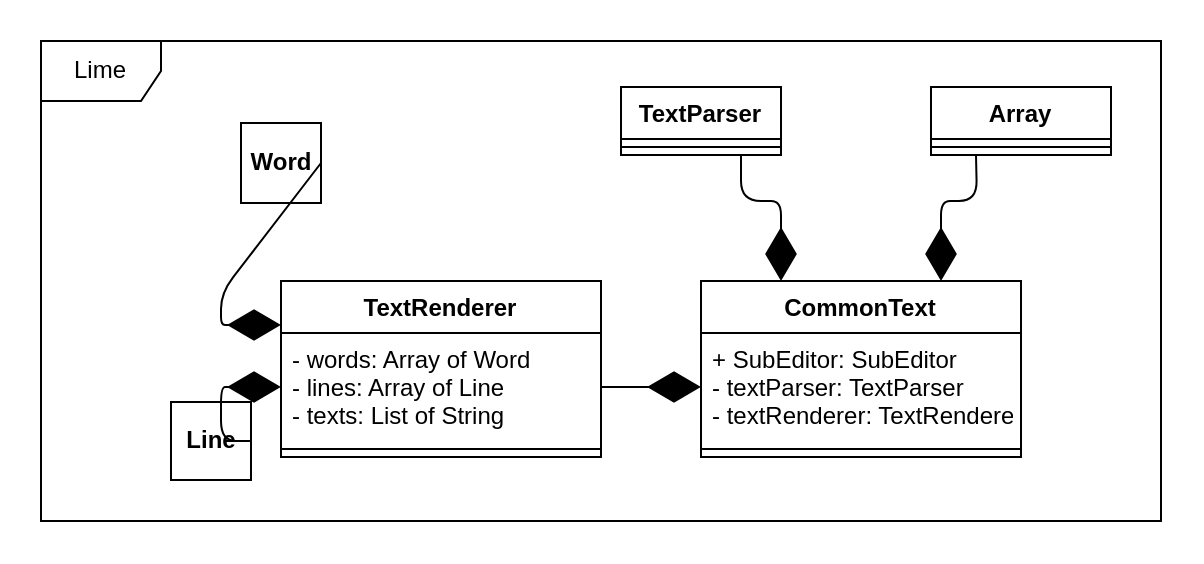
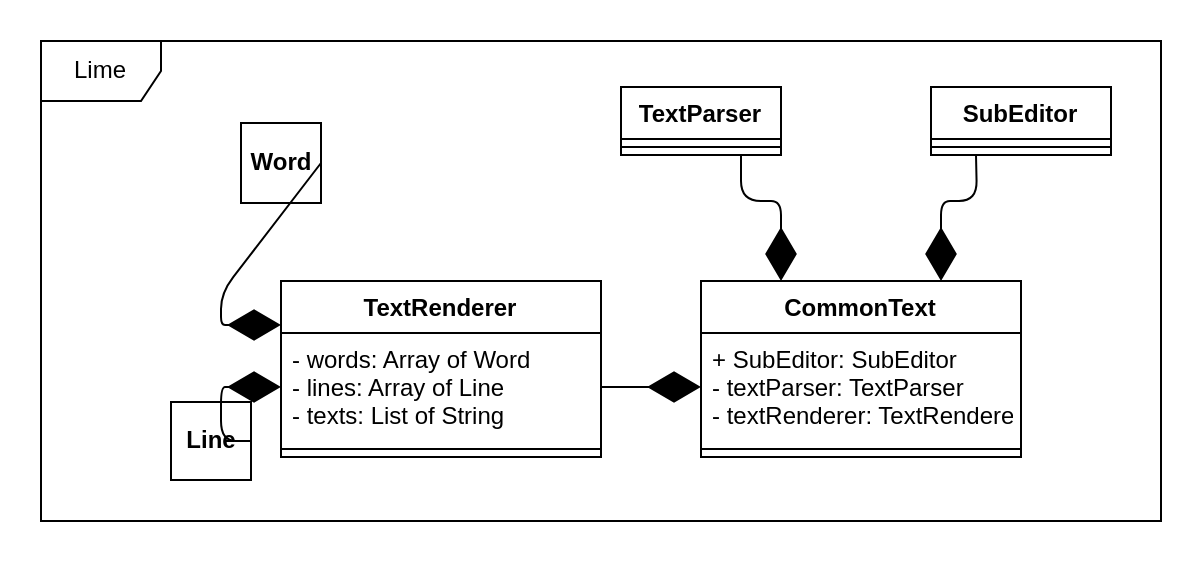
(1020, 114) -> (1020, 114)
